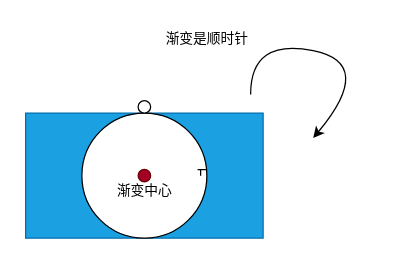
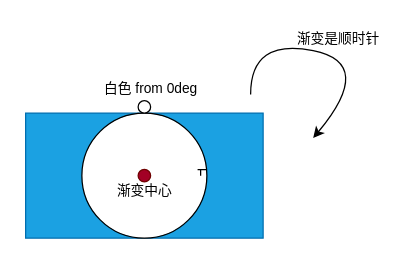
(207, 38) -> (338, 38)
none -> (151, 88)
